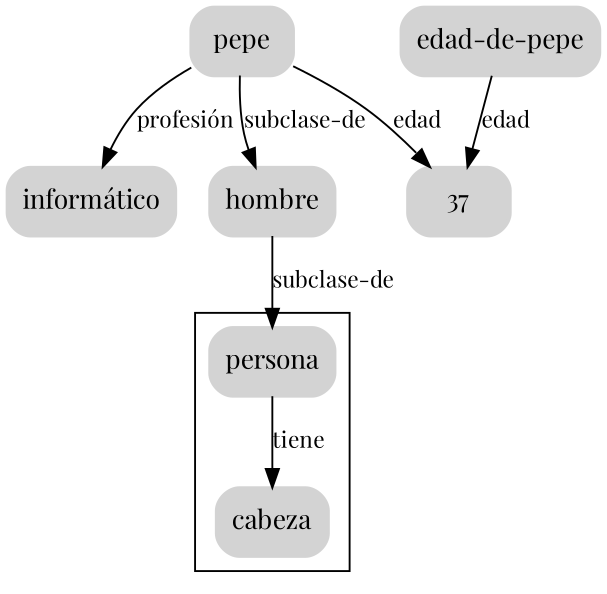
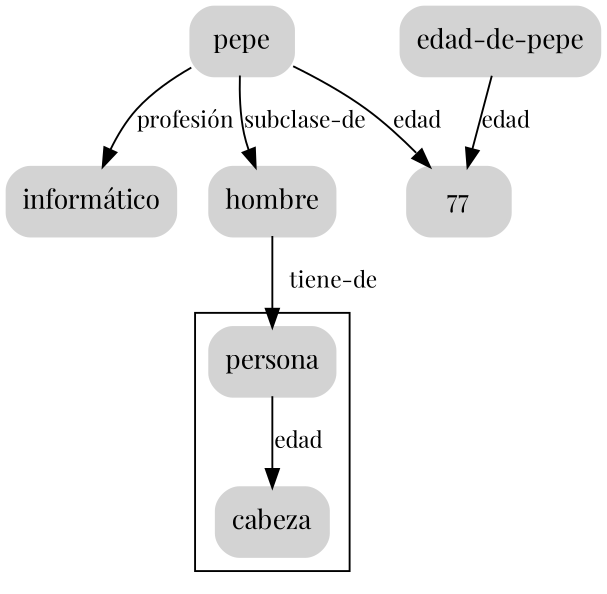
(459, 202) -> (459, 202)
(334, 282) -> (334, 282)
(299, 442) -> (299, 442)
